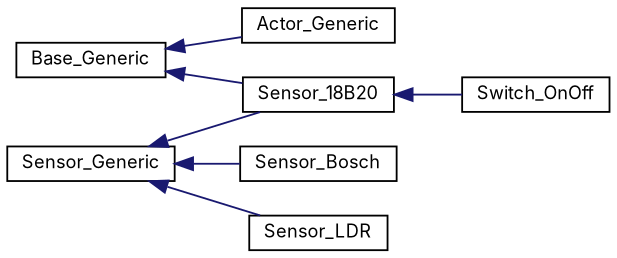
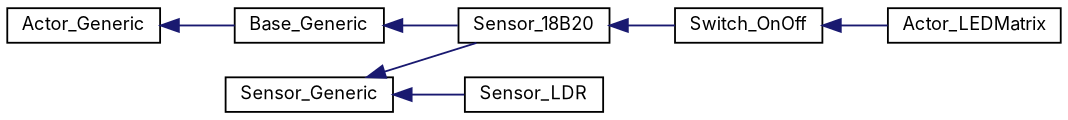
none -> (974, 25)
(213, 41) -> (207, 25)
(318, 164) -> none
